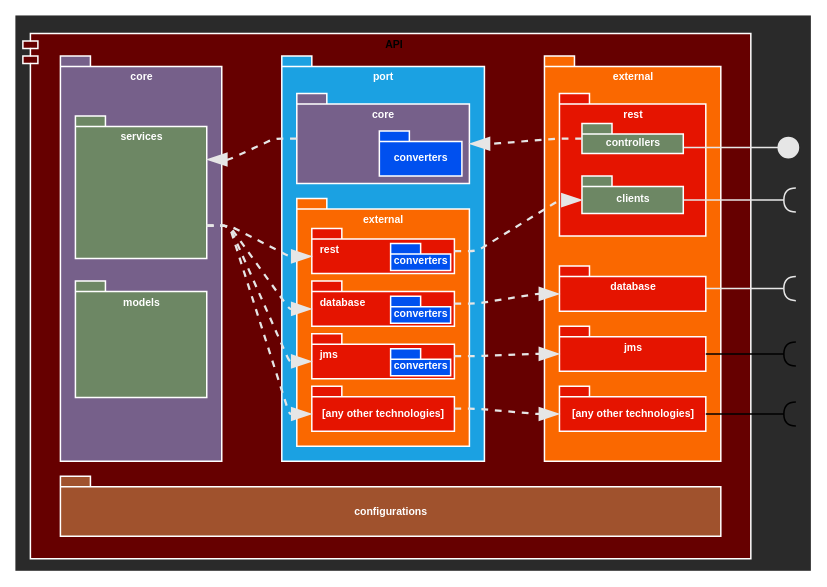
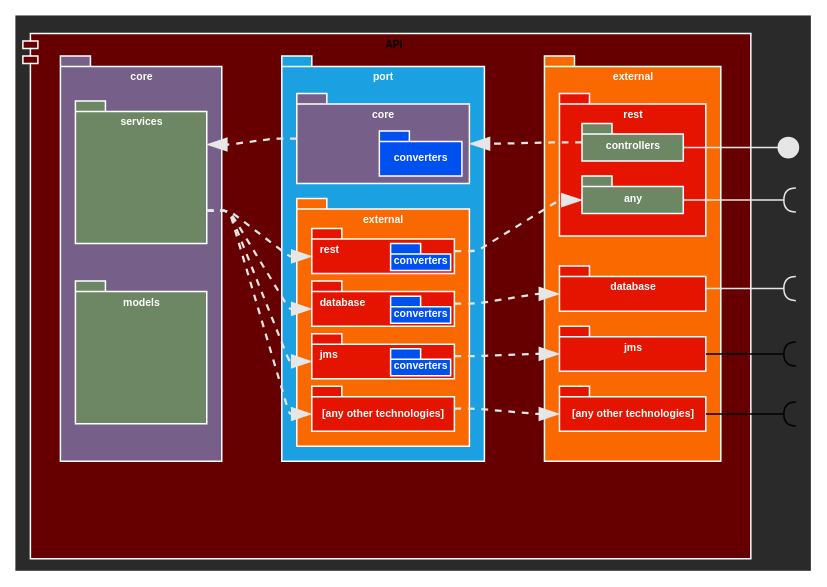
(632, 138) -> (632, 142)
(141, 187) -> (141, 172)
(633, 198) -> (633, 198)
(141, 339) -> (141, 352)
(390, 506) -> none
